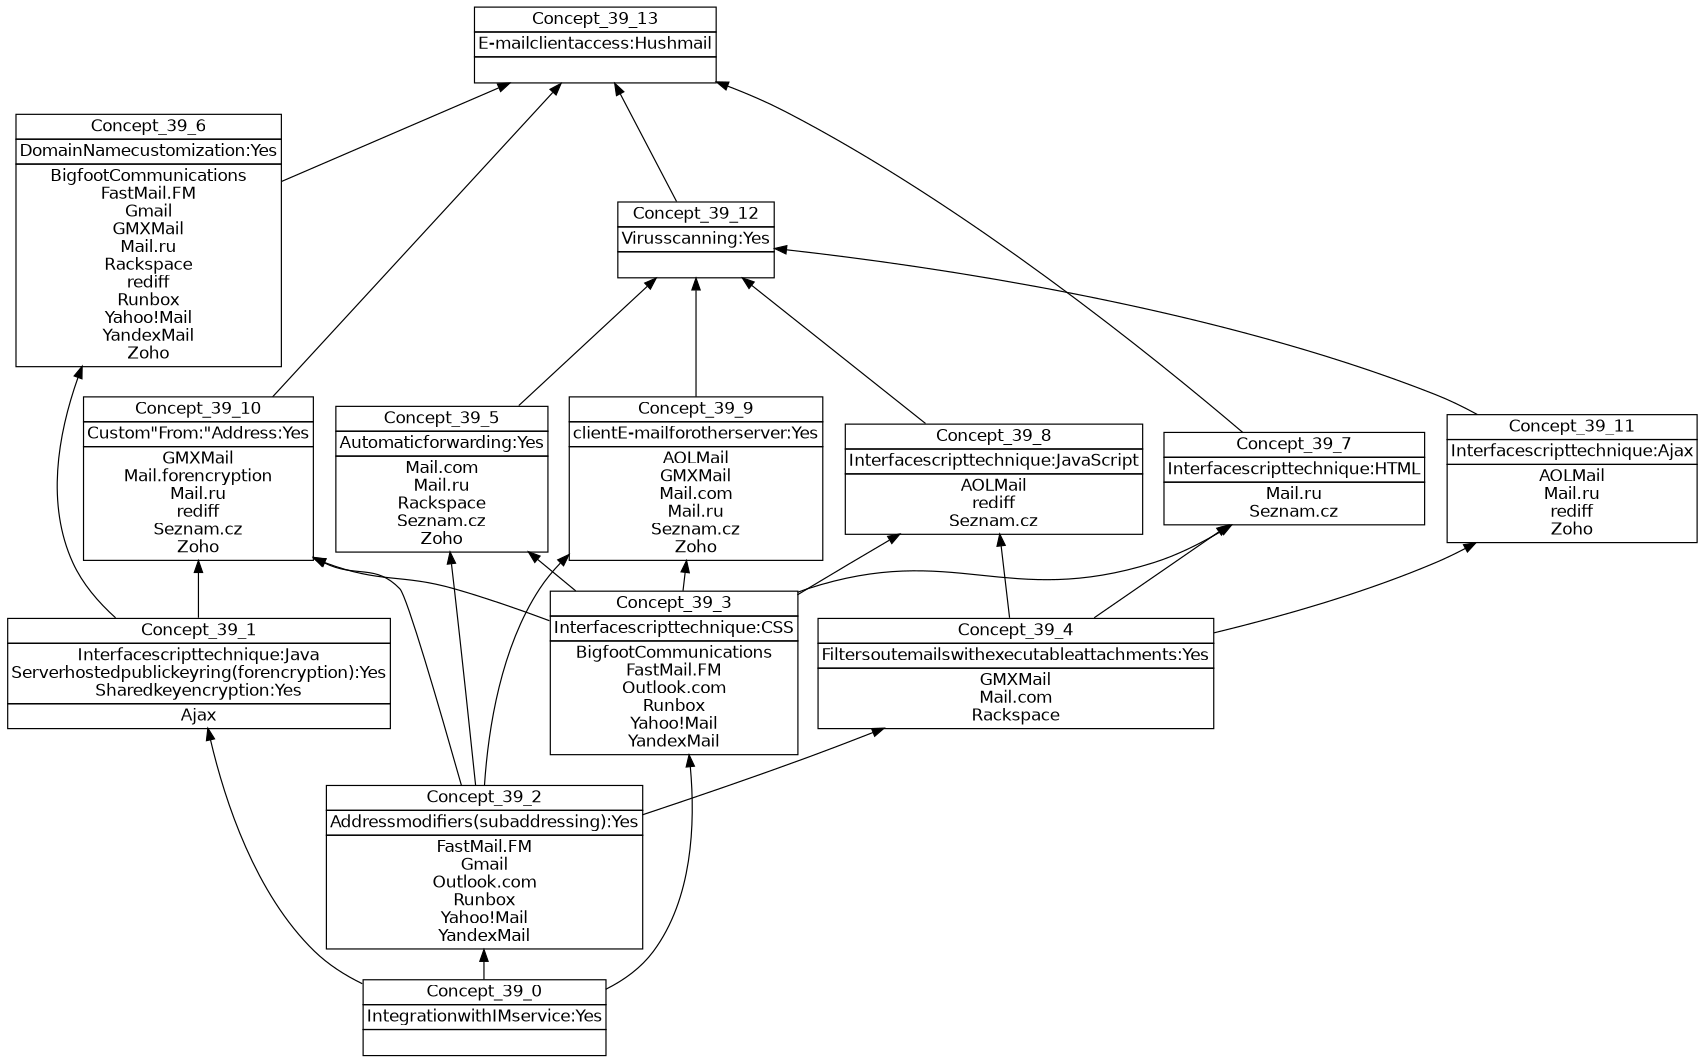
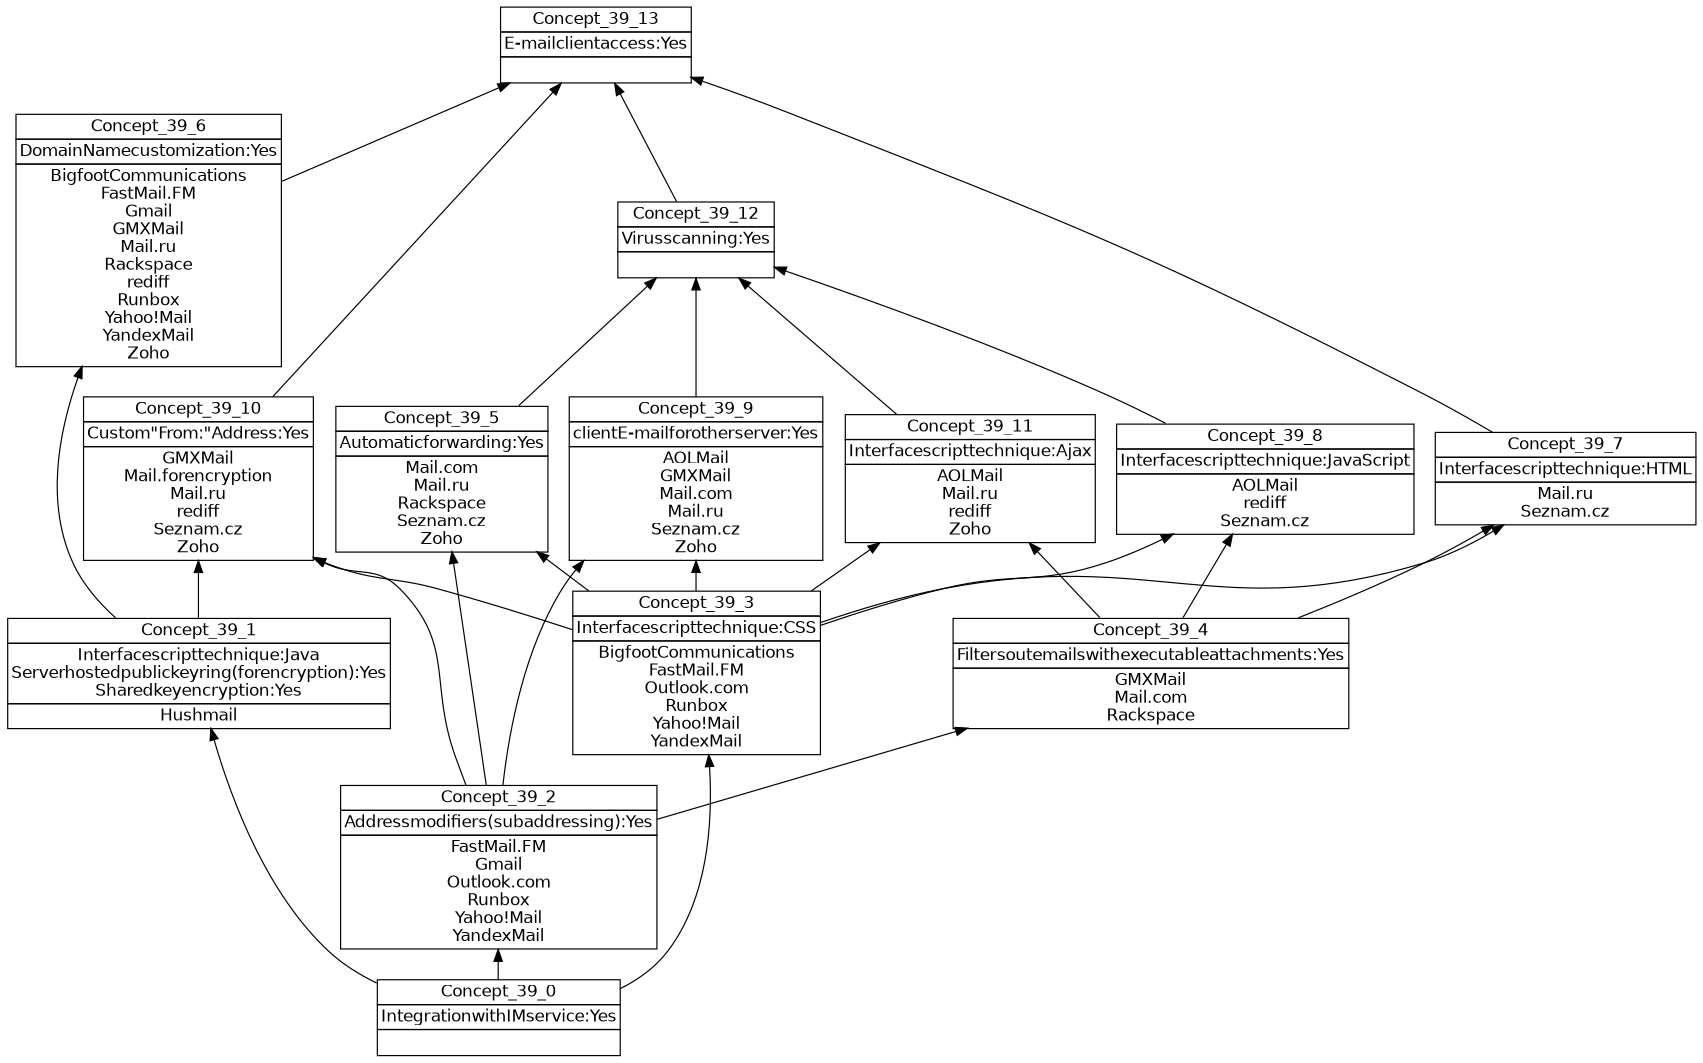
(595, 44) -> (596, 44)
none -> (841, 570)
(199, 716) -> (199, 716)
